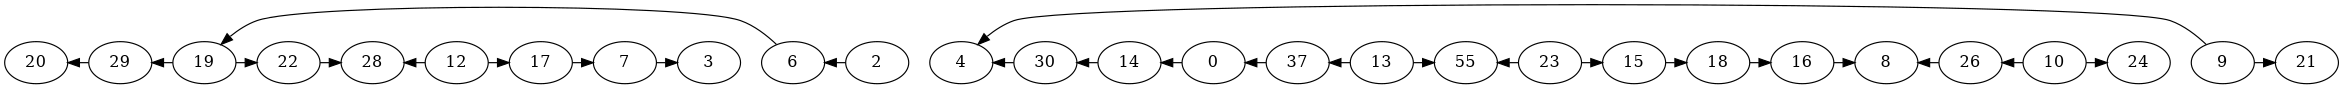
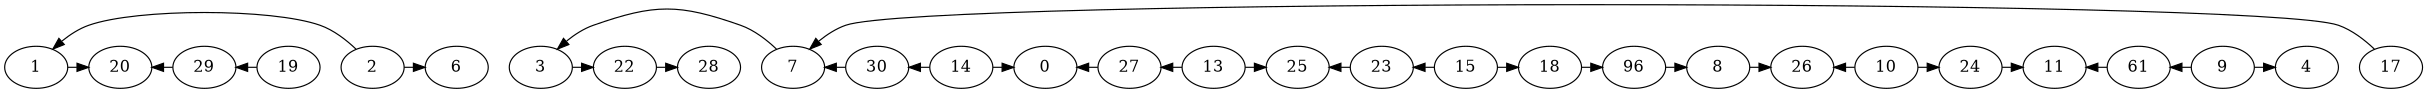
(505, 7) -> none
(241, 63) -> (577, 67)
(457, 63) -> none
(1009, 63) -> (841, 67)
(1177, 63) -> (997, 67)
(1298, 63) -> (1130, 67)
(1466, 63) -> (1298, 67)
(1586, 63) -> (1430, 67)
(1802, 63) -> (1634, 67)
(1934, 63) -> (1754, 67)
(2307, 63) -> (2139, 67)
none -> (36, 67)
none -> (2055, 67)
